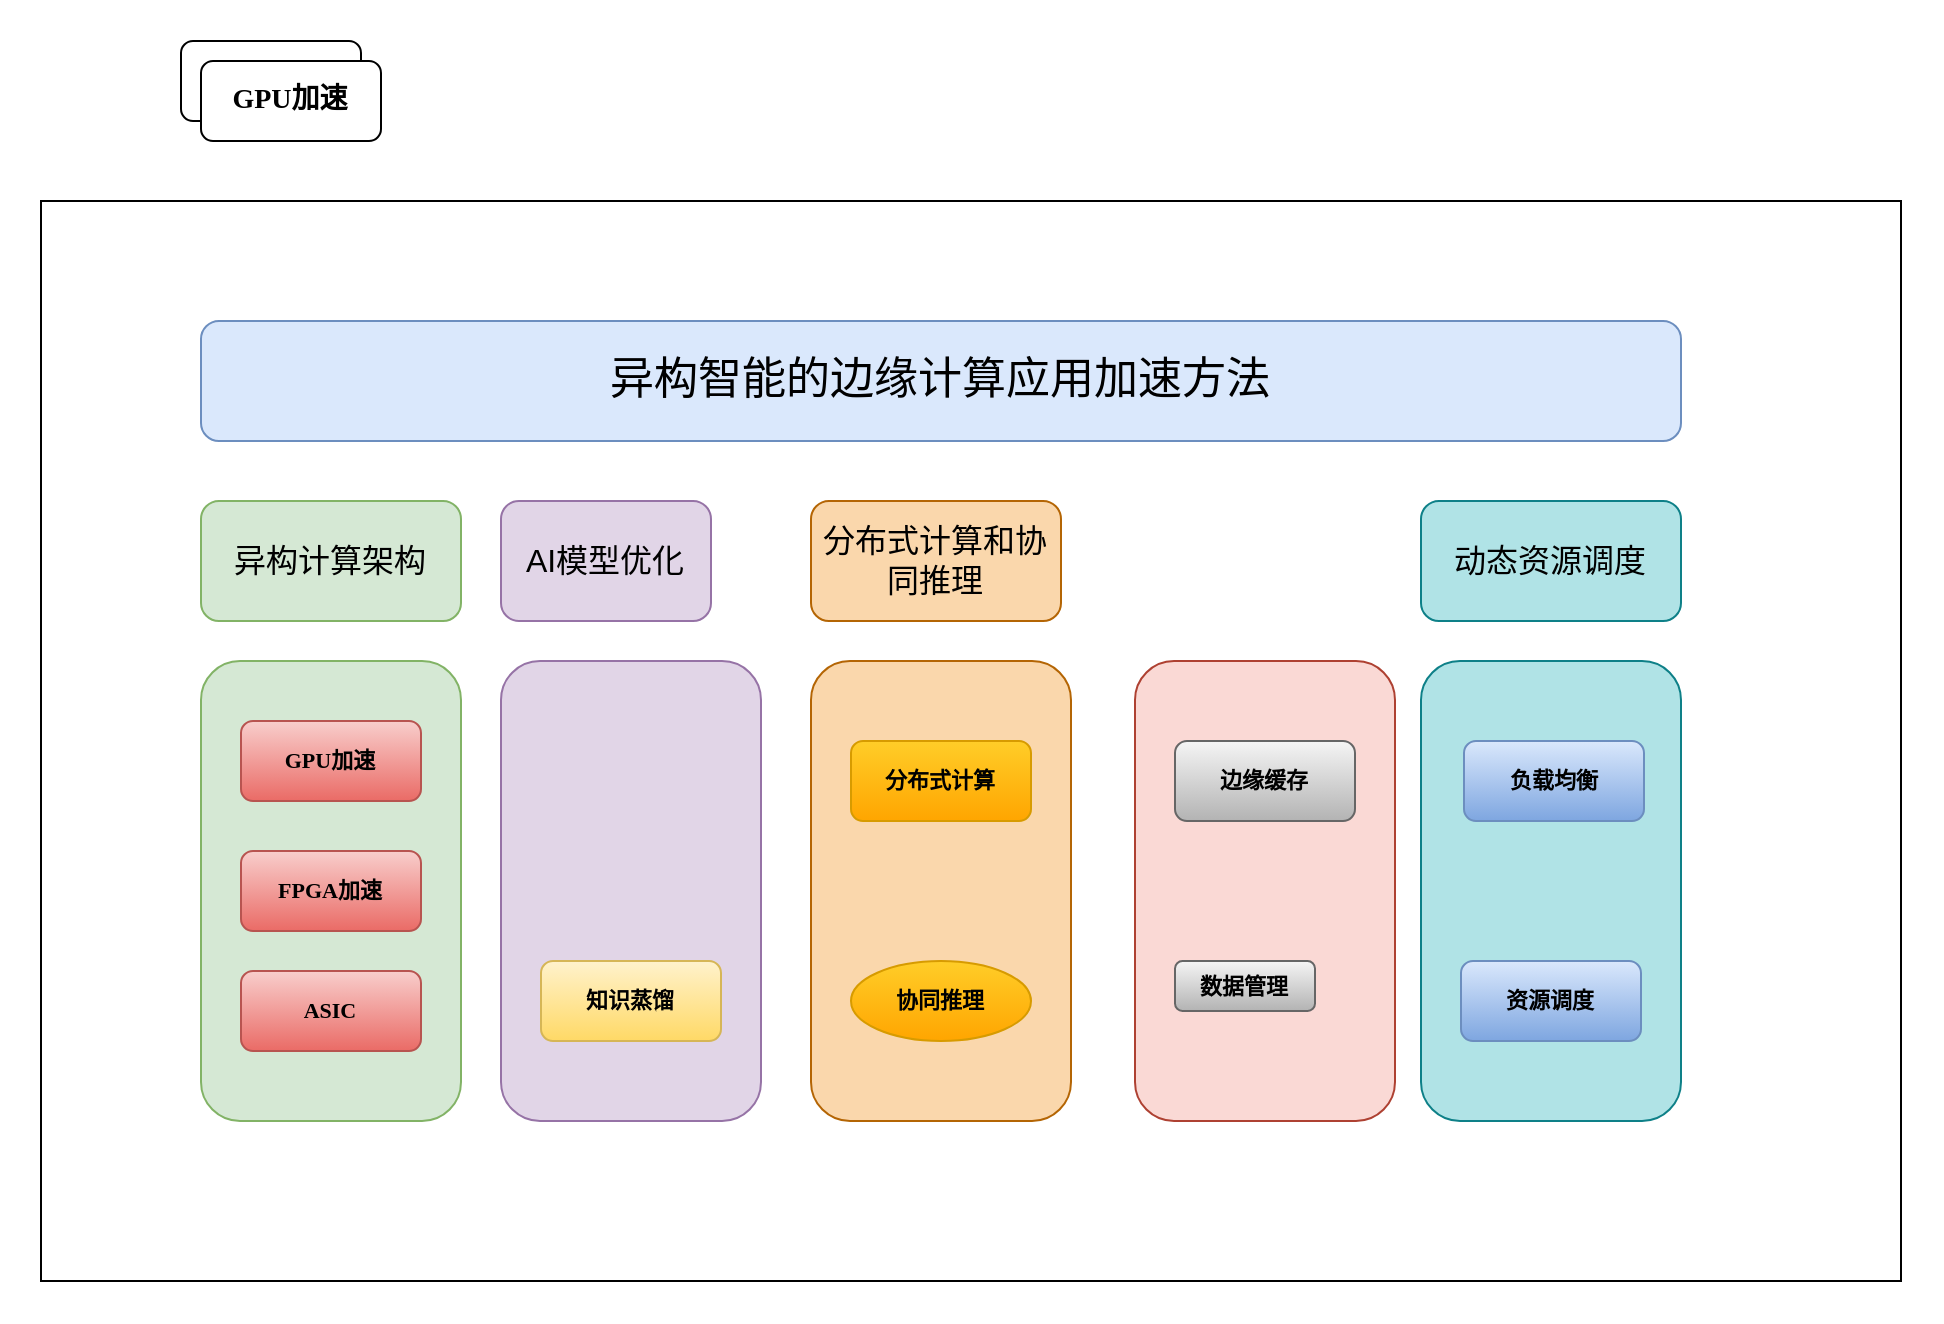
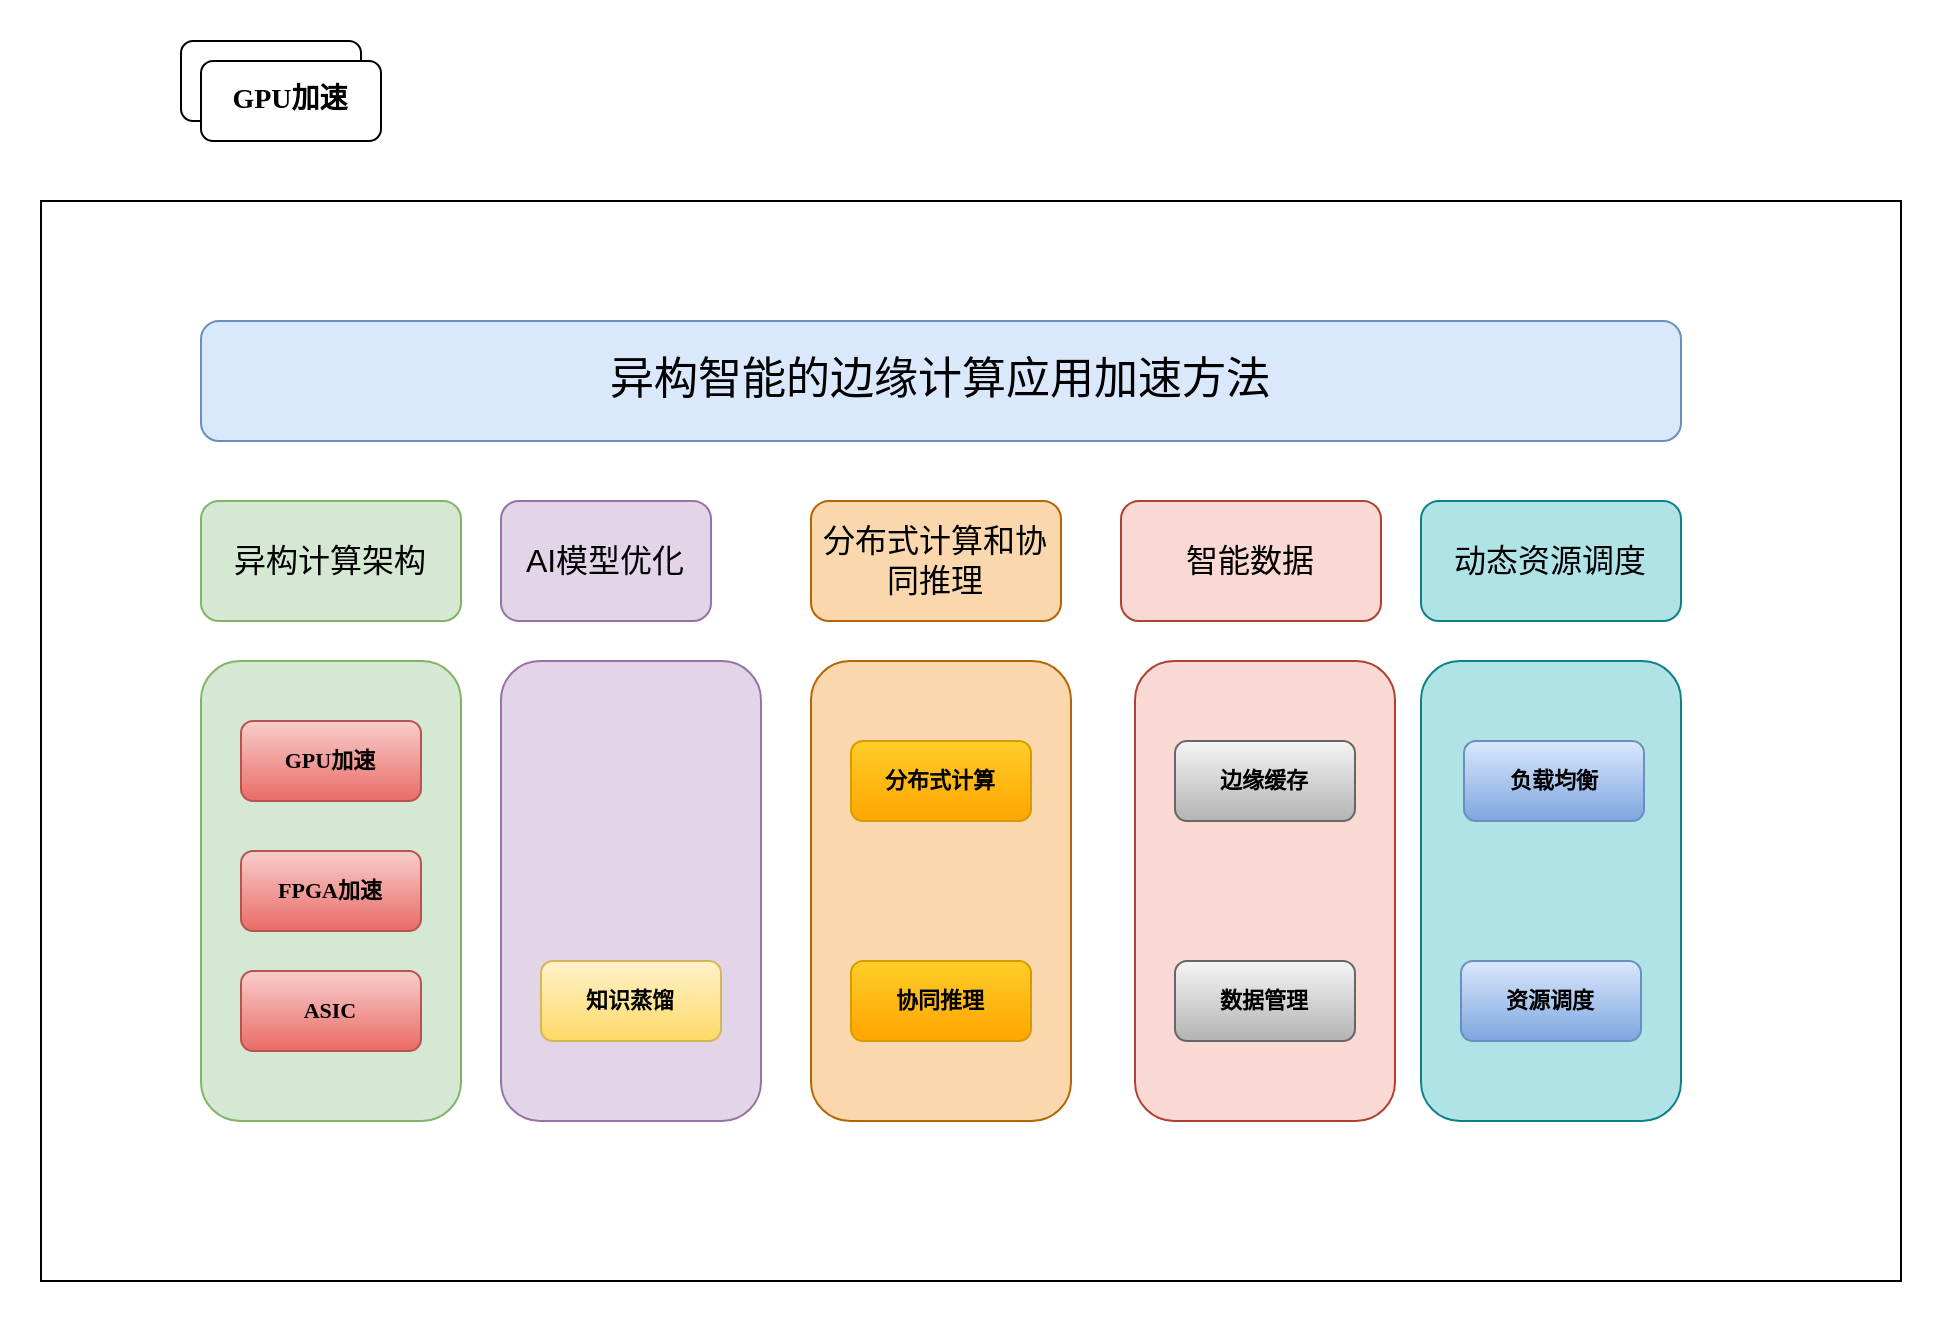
none -> (1251, 561)
(1245, 986) -> (1265, 1001)
(941, 1001) -> (941, 1001)
